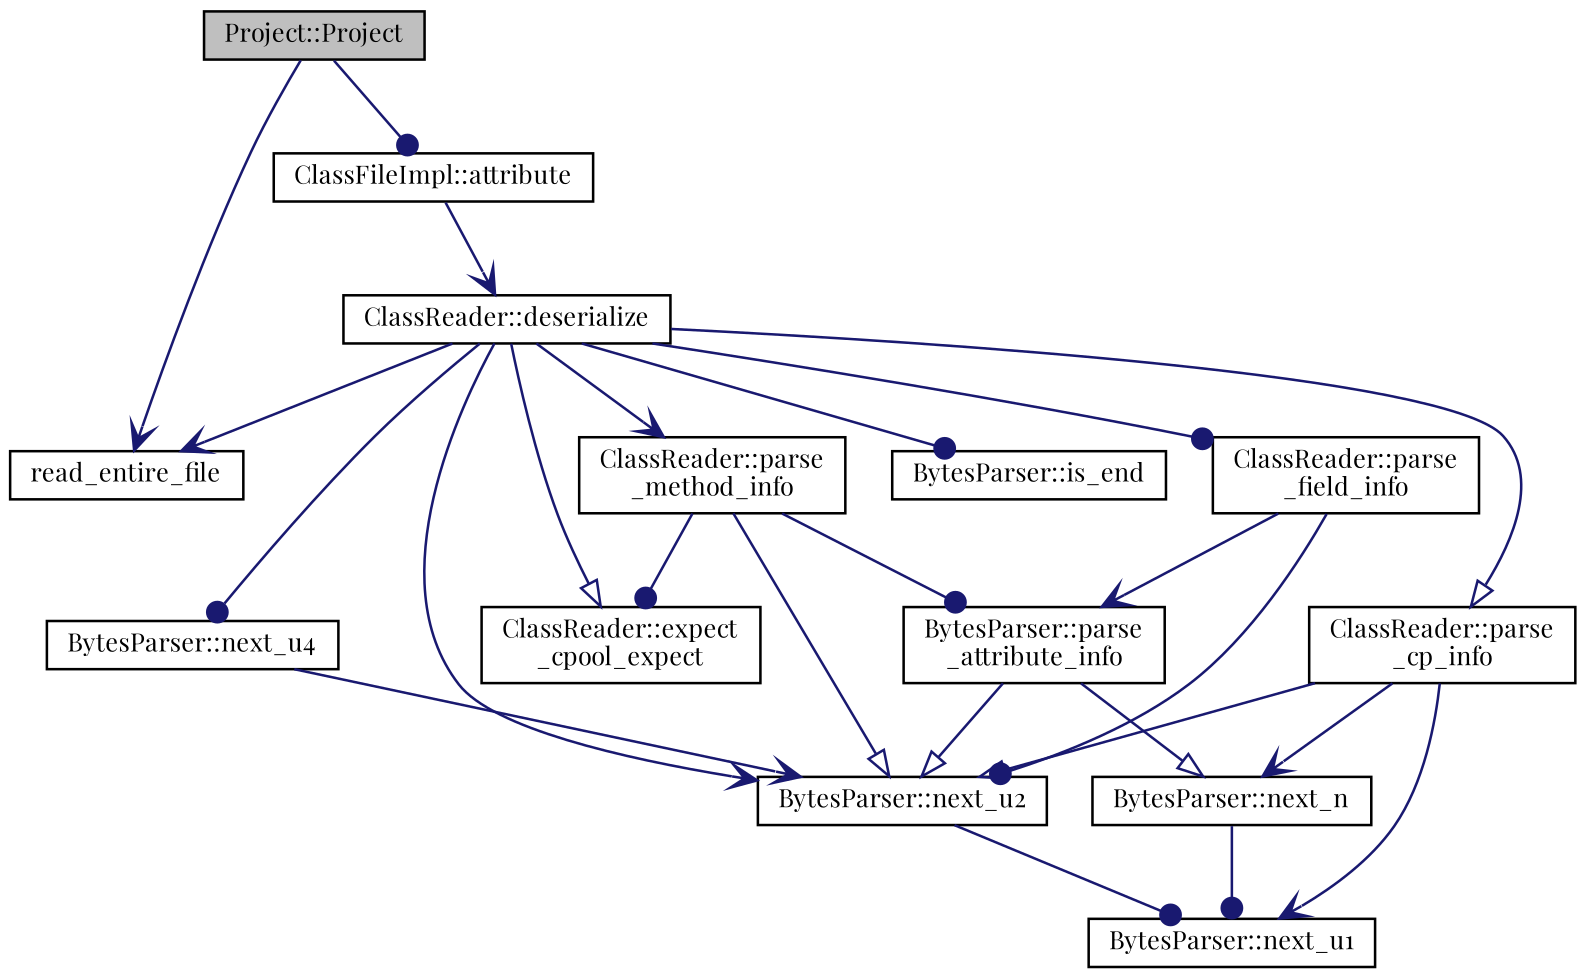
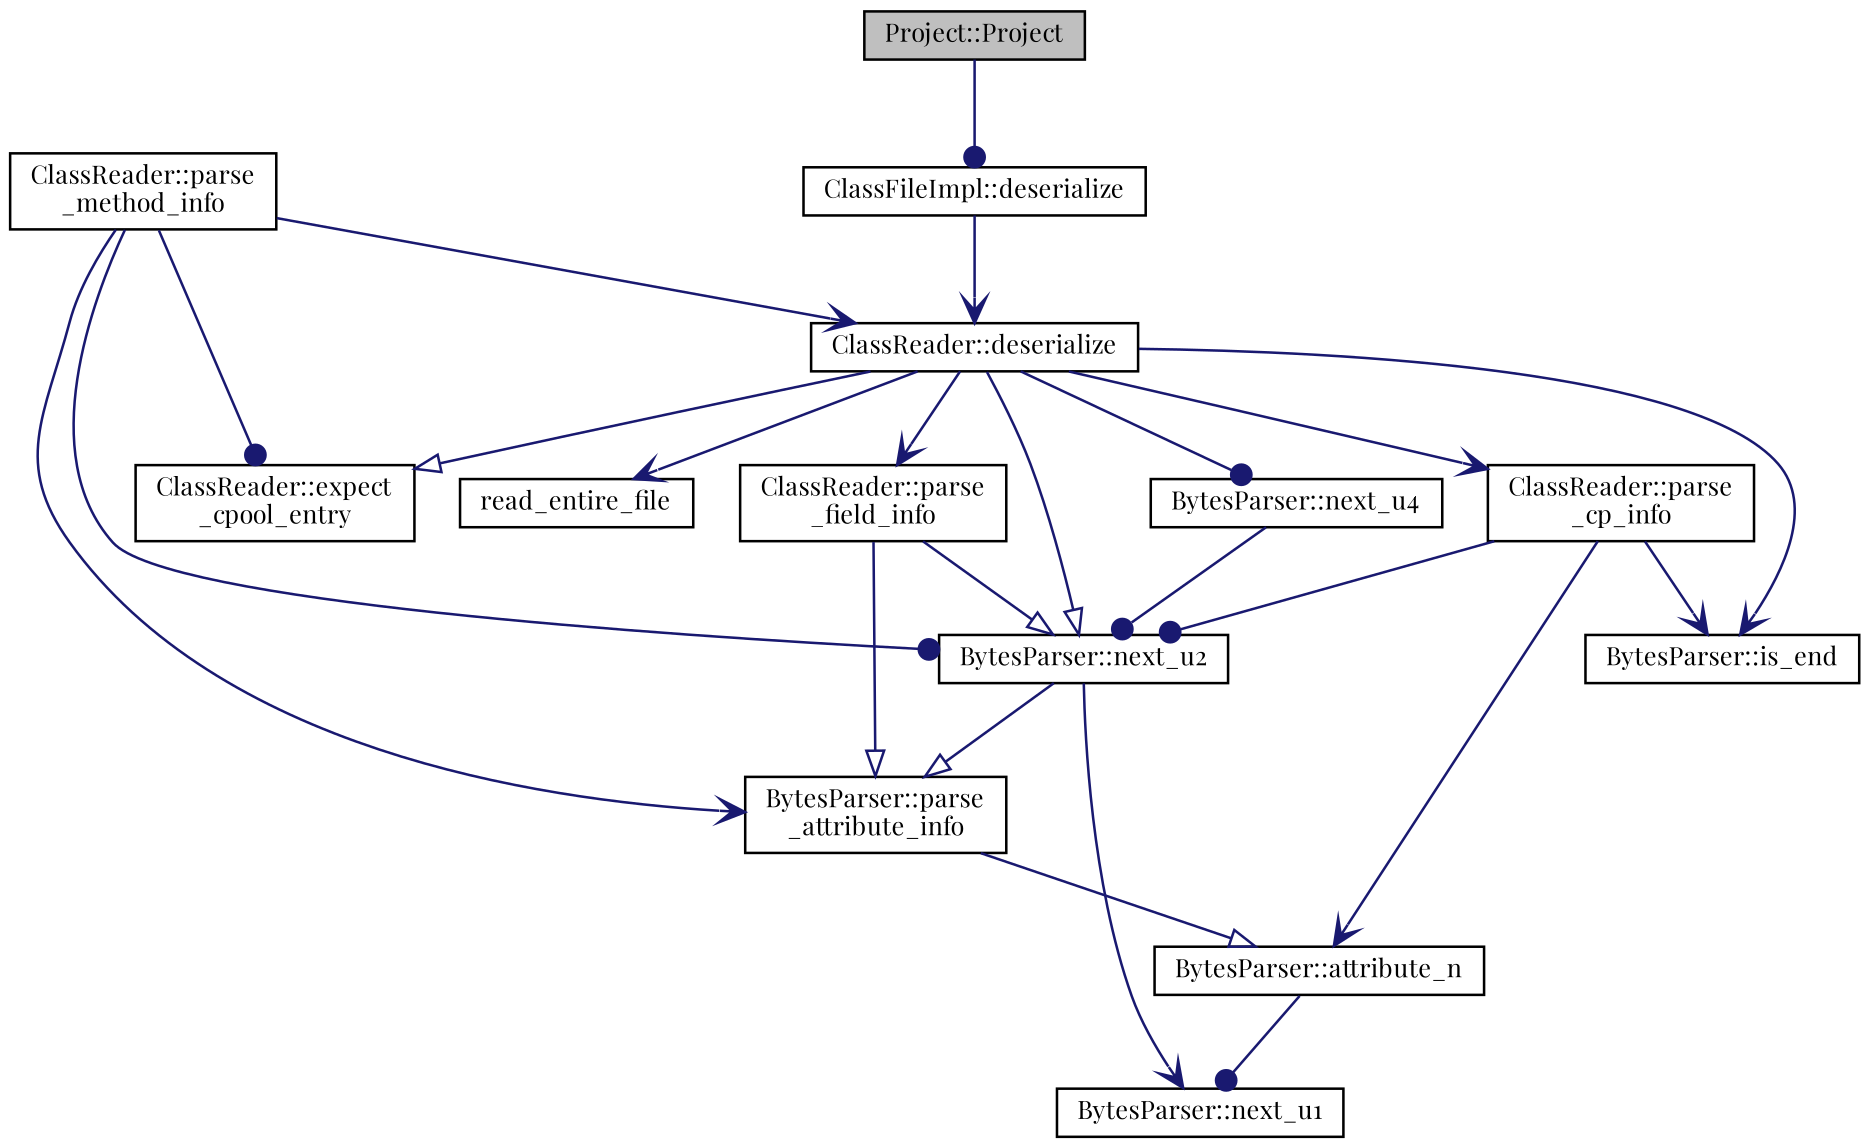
(433, 177) -> (975, 191)
(213, 239) -> none
(1172, 365) -> (1266, 417)
(590, 383) -> (554, 268)
(923, 387) -> (936, 408)
(758, 394) -> (1548, 379)
(1201, 554) -> (874, 631)
(864, 555) -> (213, 673)
(805, 633) -> (347, 602)
(621, 645) -> (275, 503)
(442, 654) -> (1039, 488)
(1197, 678) -> (977, 580)
(451, 702) -> (1199, 575)
(971, 720) -> (1000, 722)
(1167, 724) -> (1337, 585)
(1232, 801) -> (1319, 971)
(1402, 814) -> (1669, 577)
(1058, 868) -> (1101, 871)
